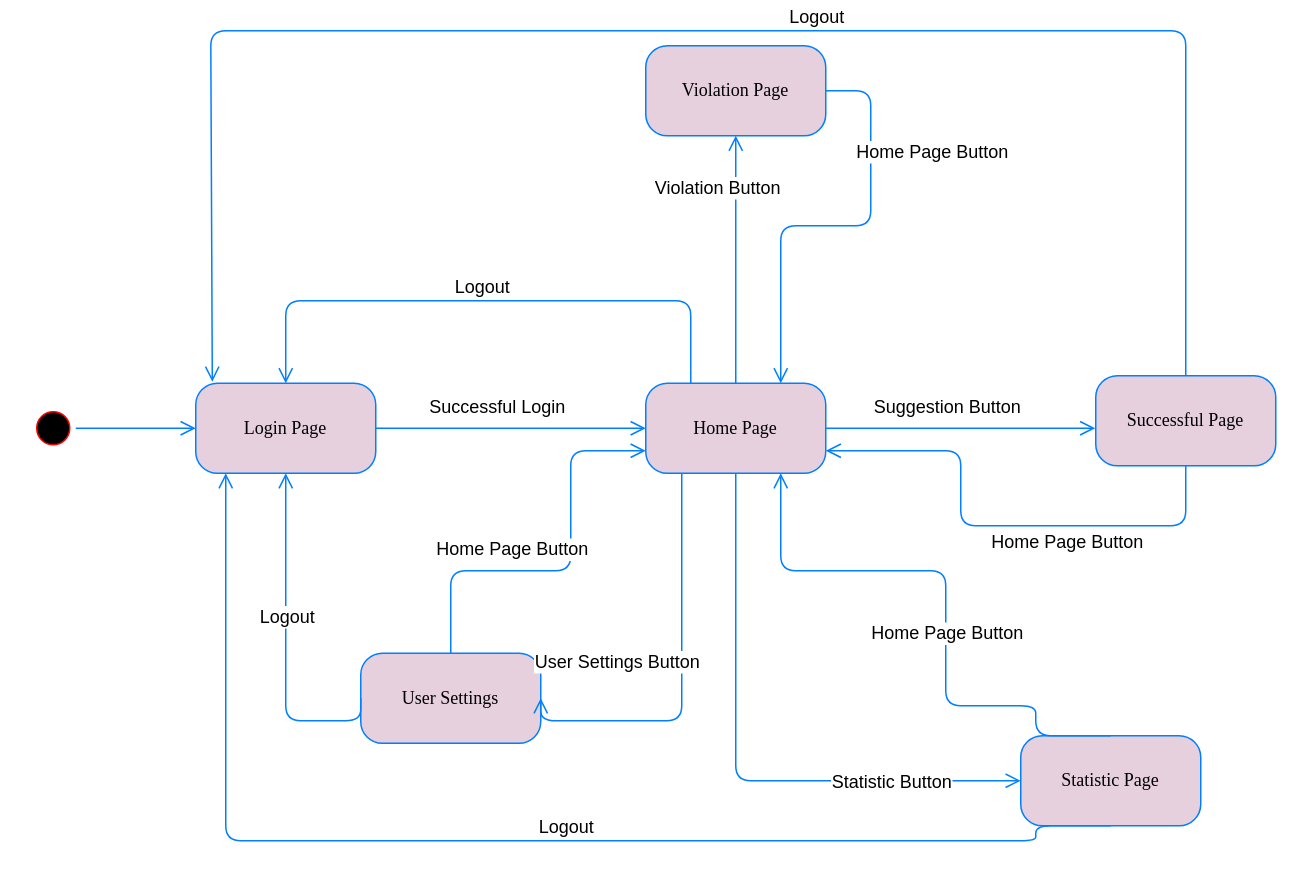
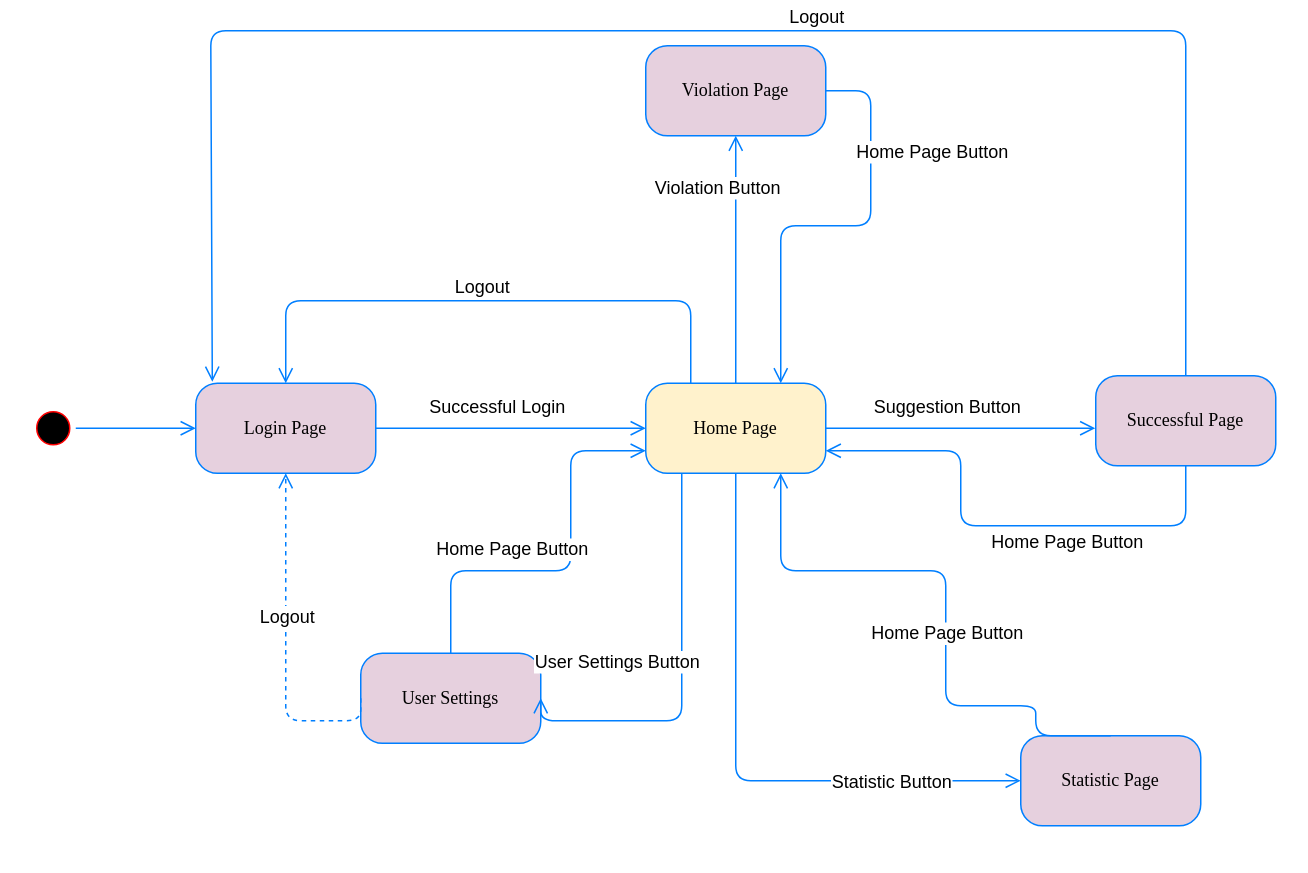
(736, 428) -> (736, 428)
(286, 707) -> (286, 707)
(459, 841) -> none
